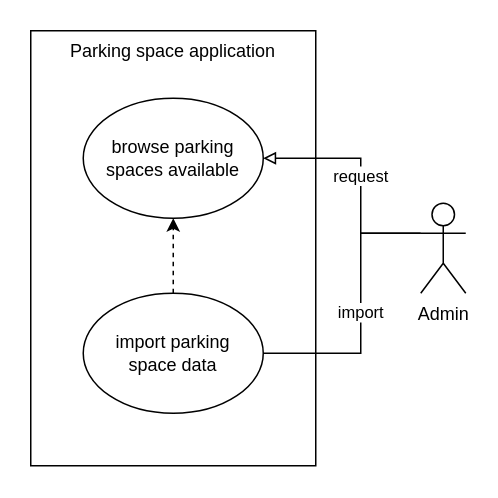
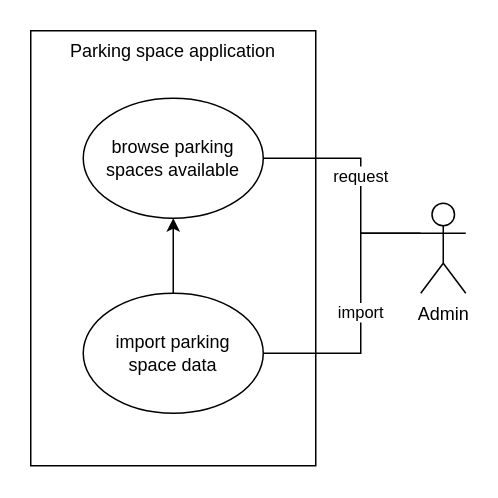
(276, 158) -> (271, 158)
(173, 259) -> (173, 259)
